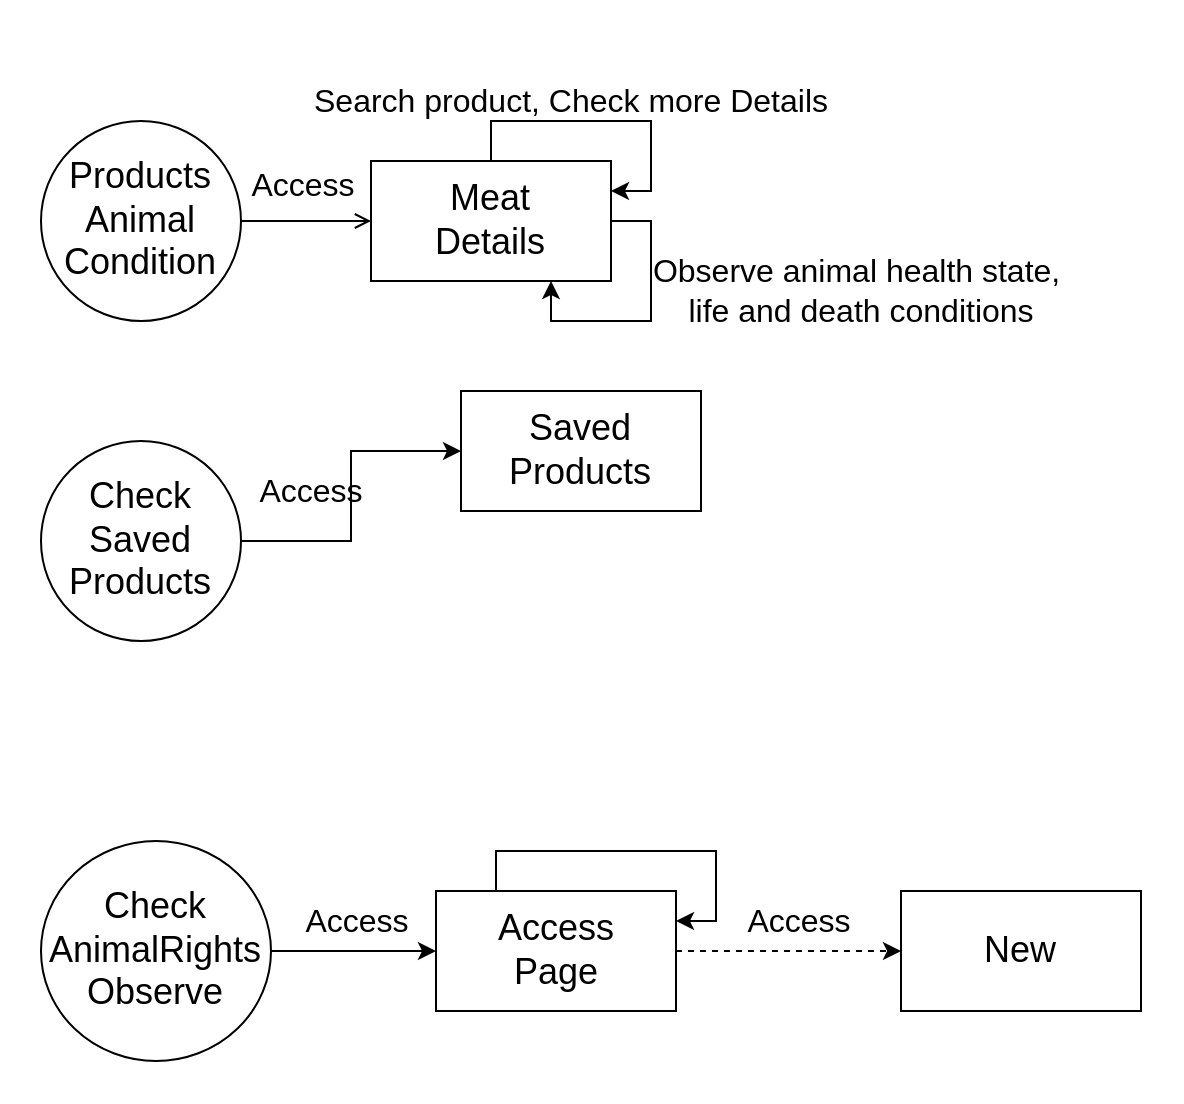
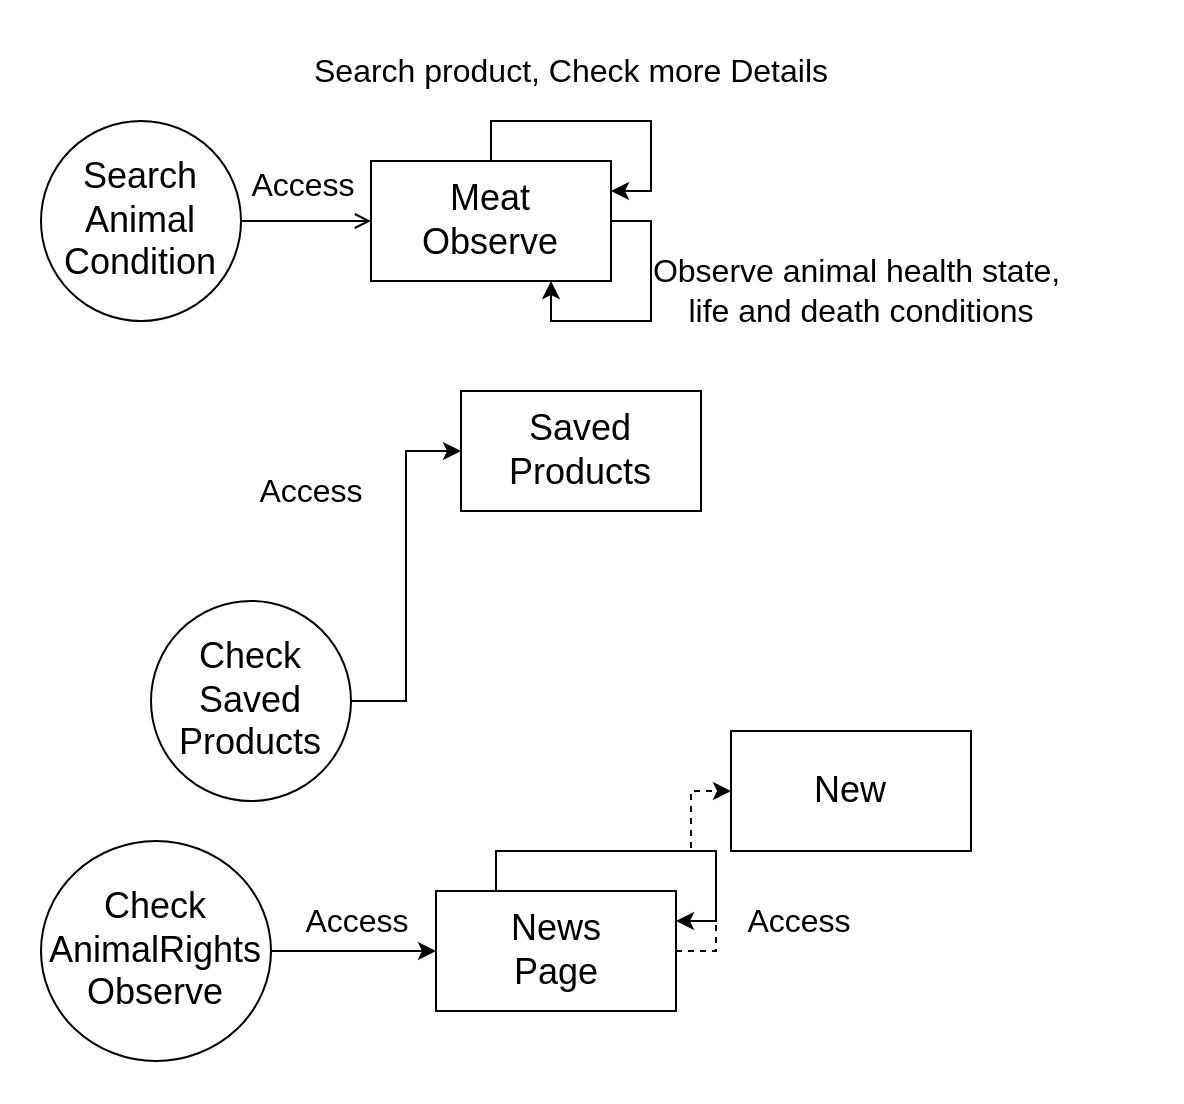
(571, 101) -> (571, 71)
(141, 221) -> (141, 221)
(491, 221) -> (491, 221)
(141, 541) -> (251, 701)
(557, 951) -> (557, 951)
(1021, 951) -> (851, 791)
